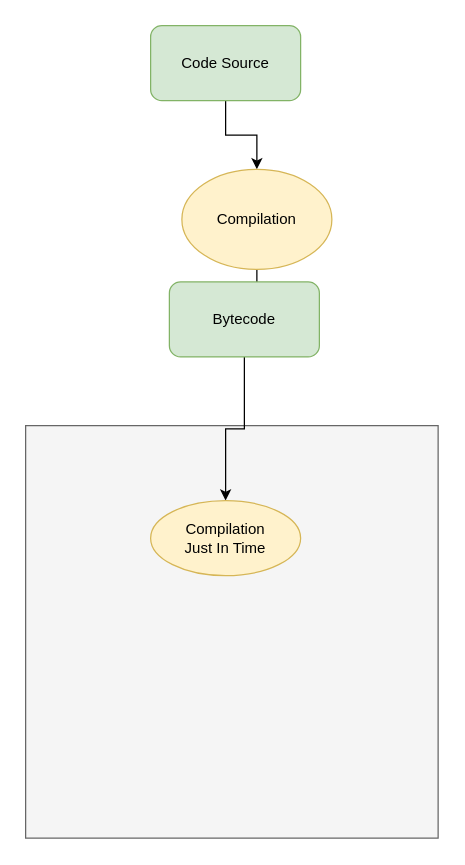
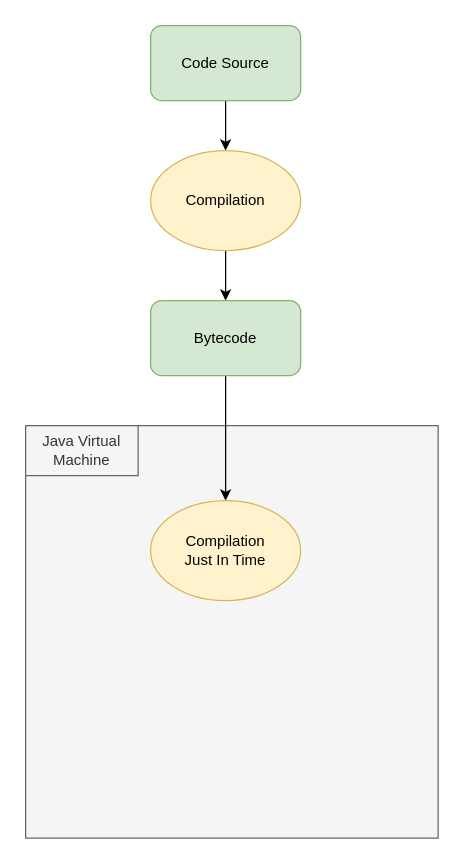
(257, 219) -> (226, 201)
(244, 319) -> (226, 338)
none -> (82, 451)
(226, 538) -> (226, 551)
